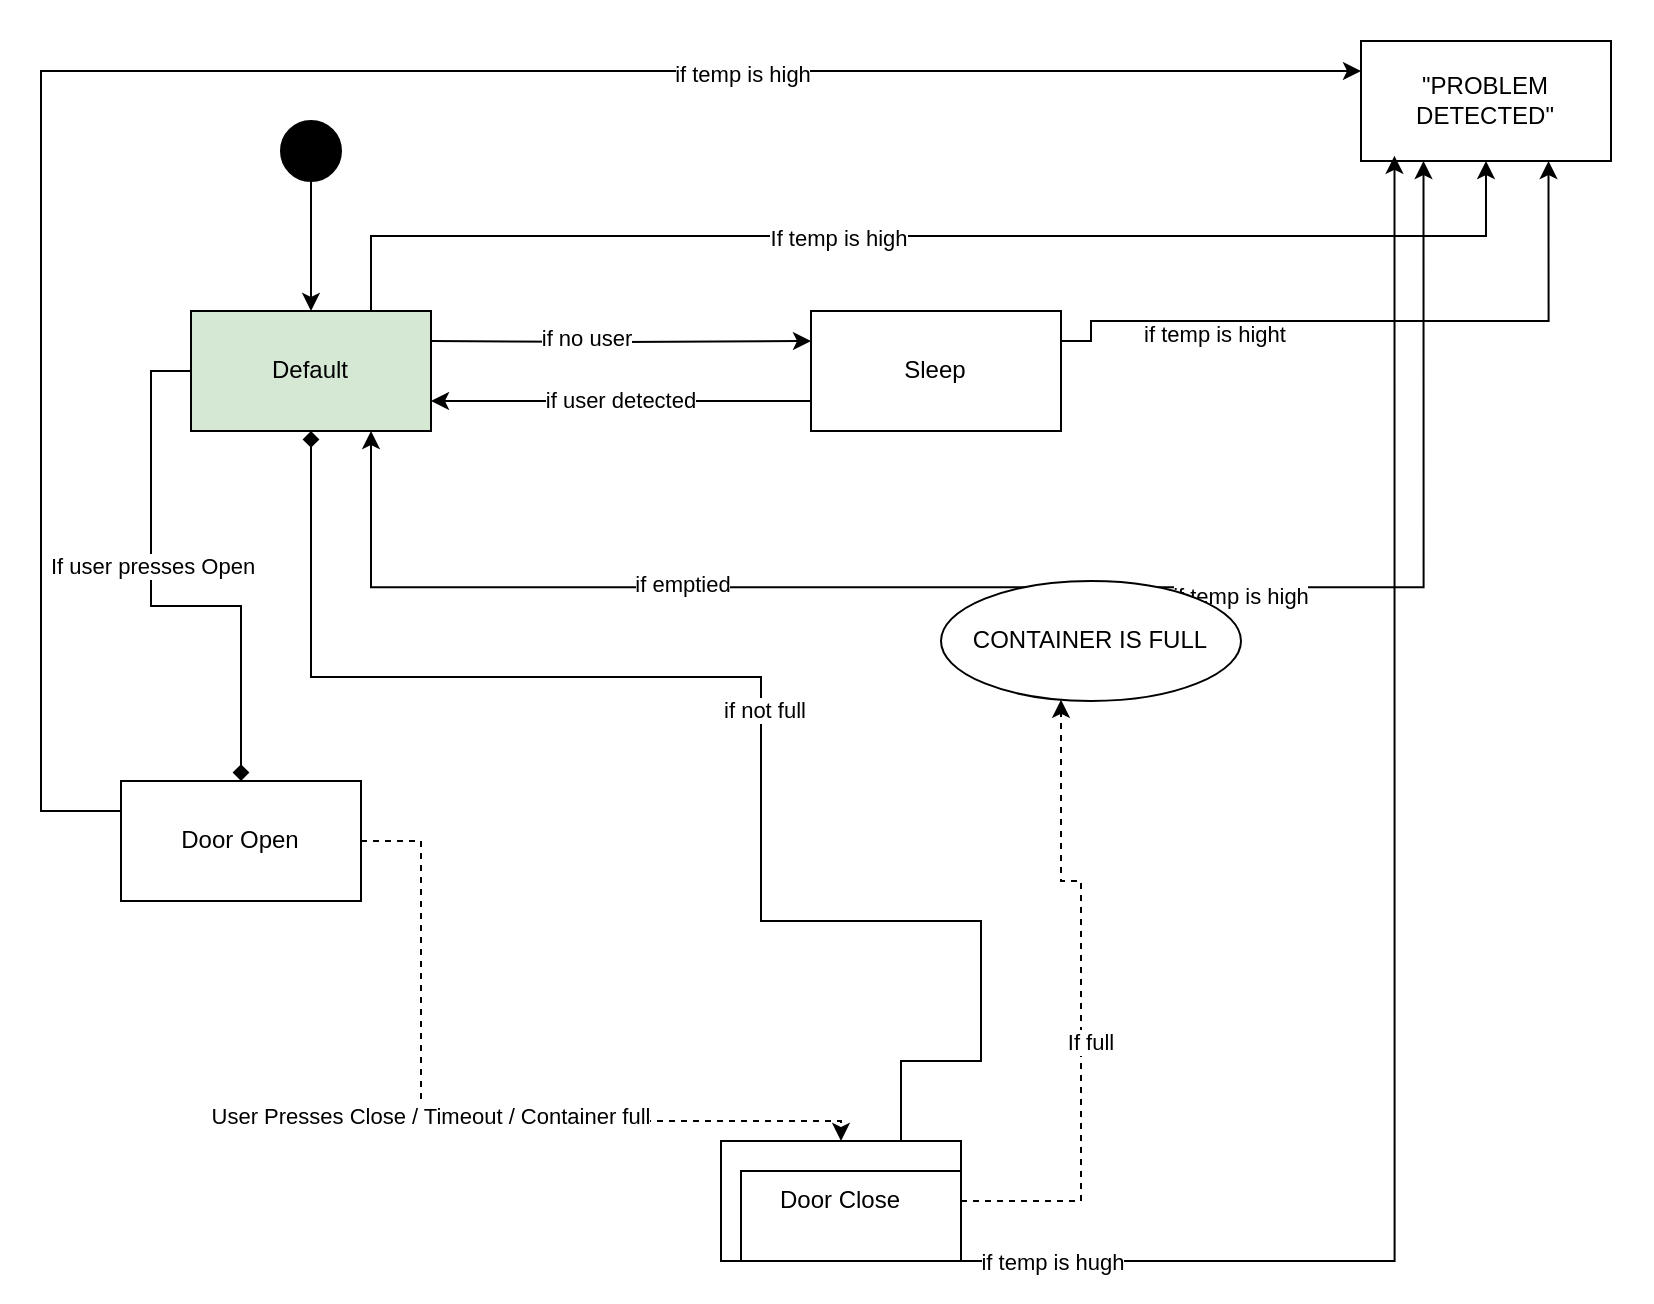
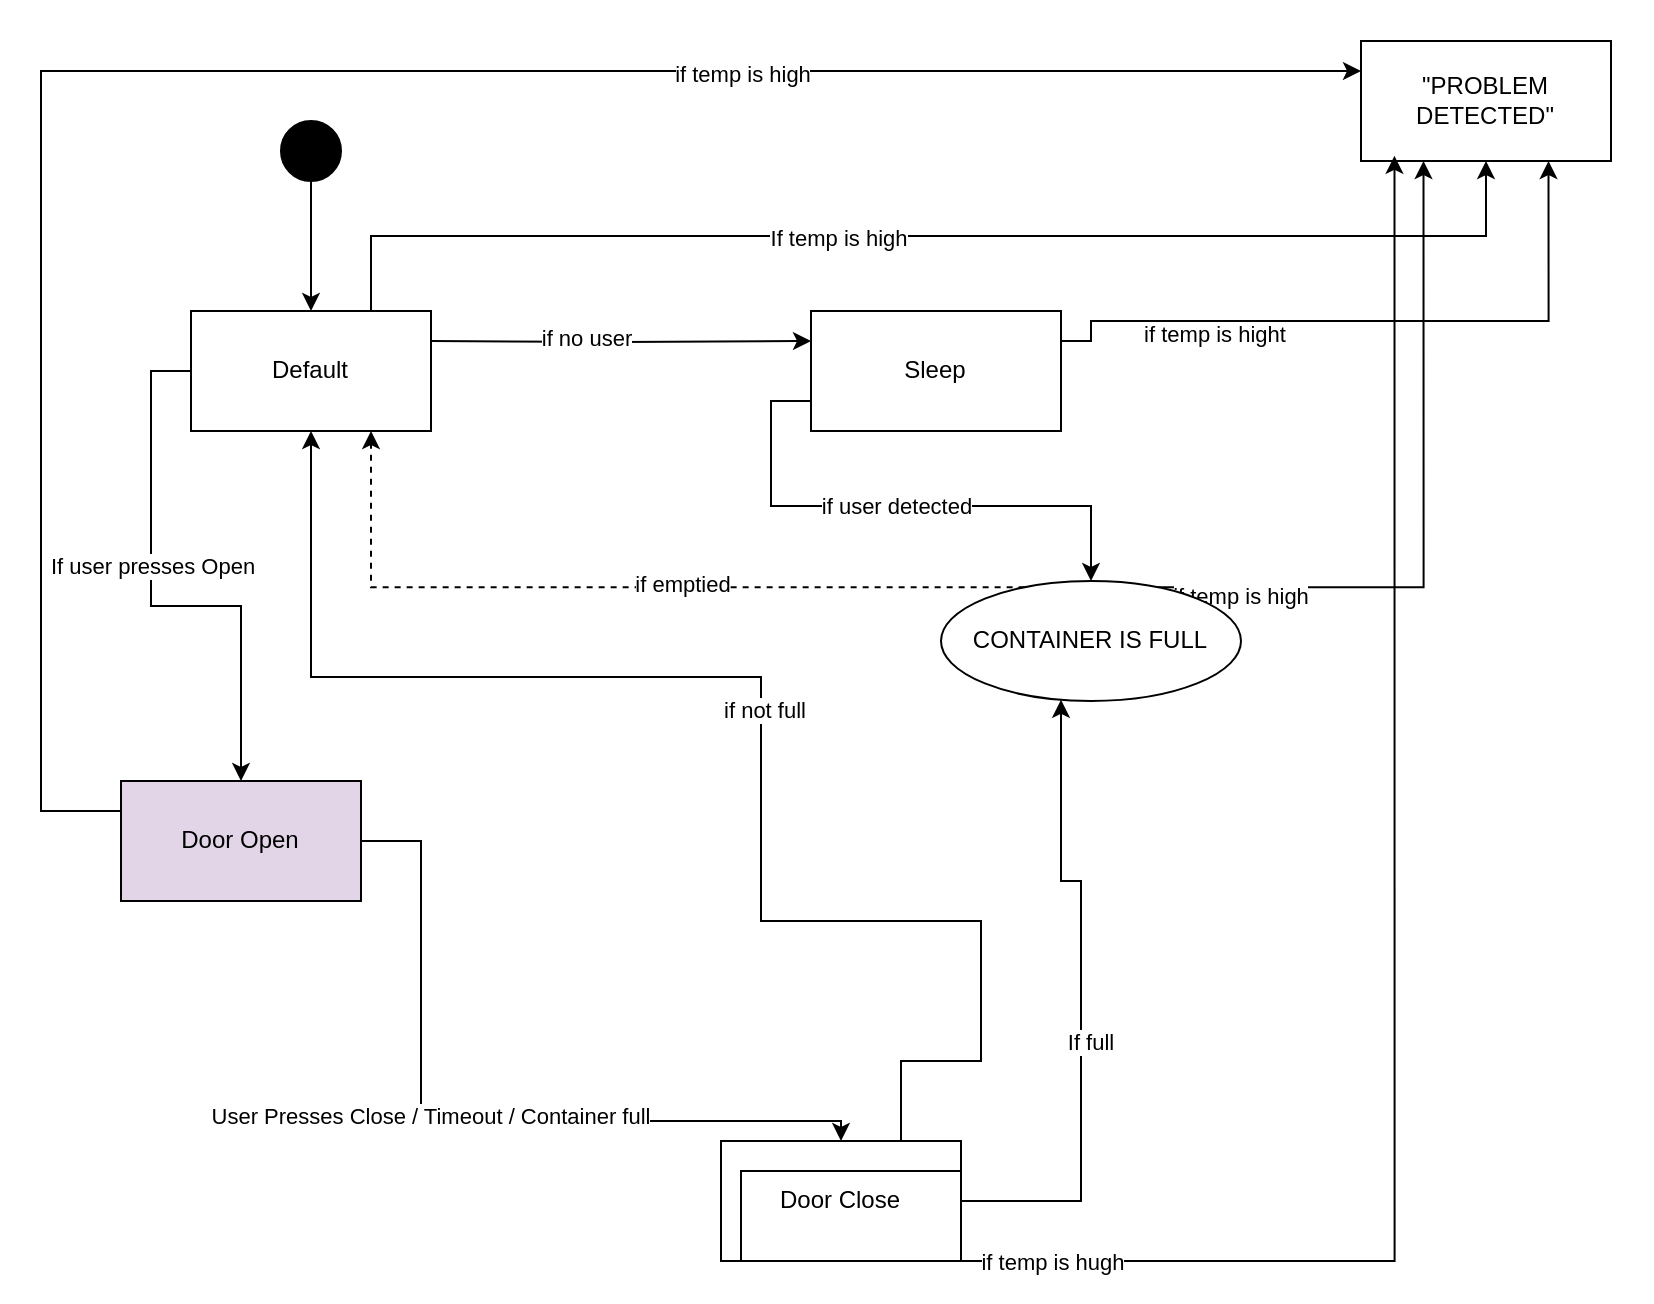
(311, 371) -> (311, 371)
(692, 401) -> (1020, 506)
(311, 447) -> (311, 446)
(435, 587) -> (435, 587)
(241, 765) -> (241, 766)
(241, 841) -> (241, 841)
(1063, 881) -> (1063, 881)
(421, 945) -> (421, 945)
